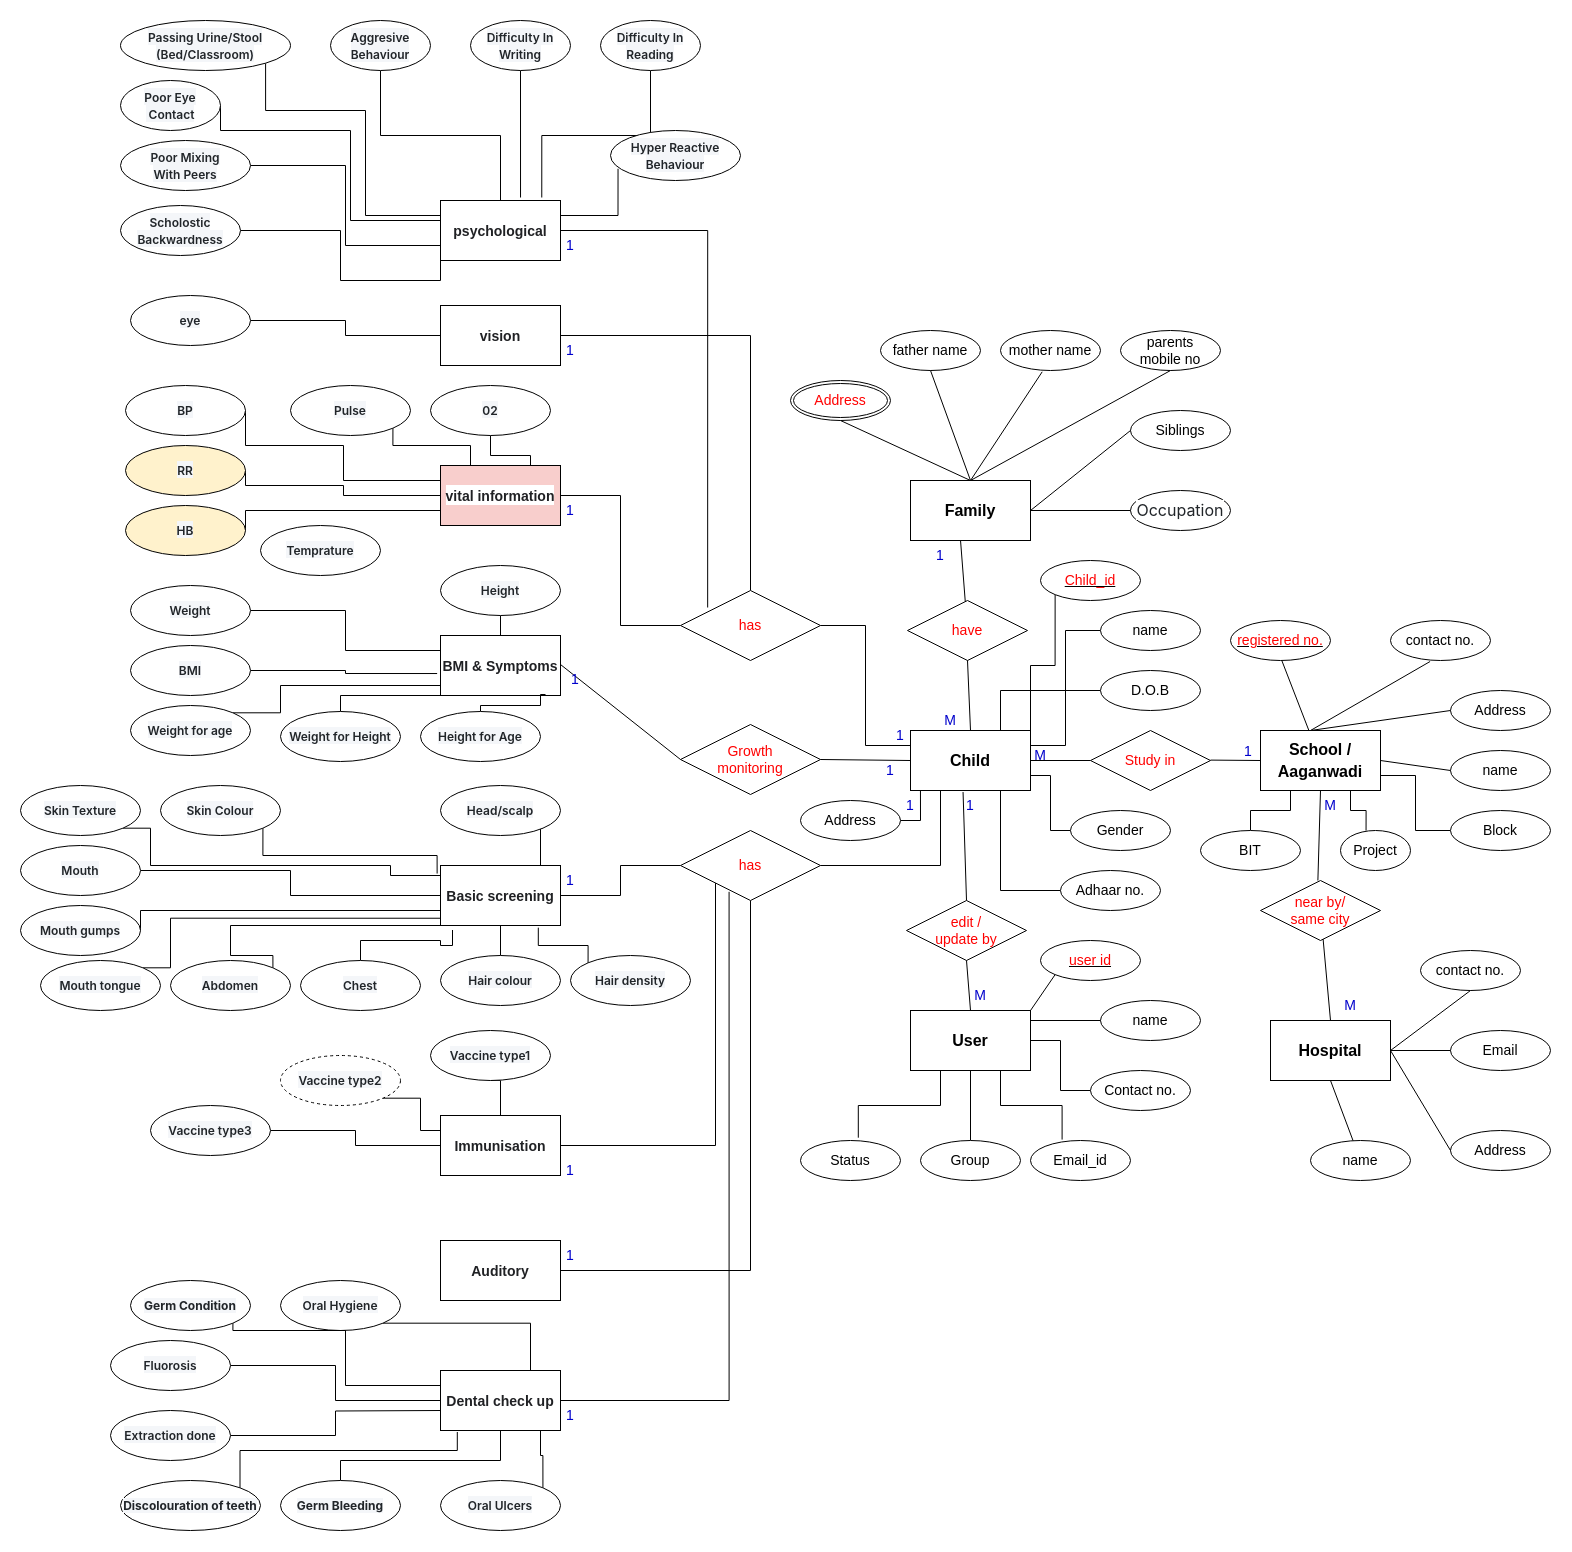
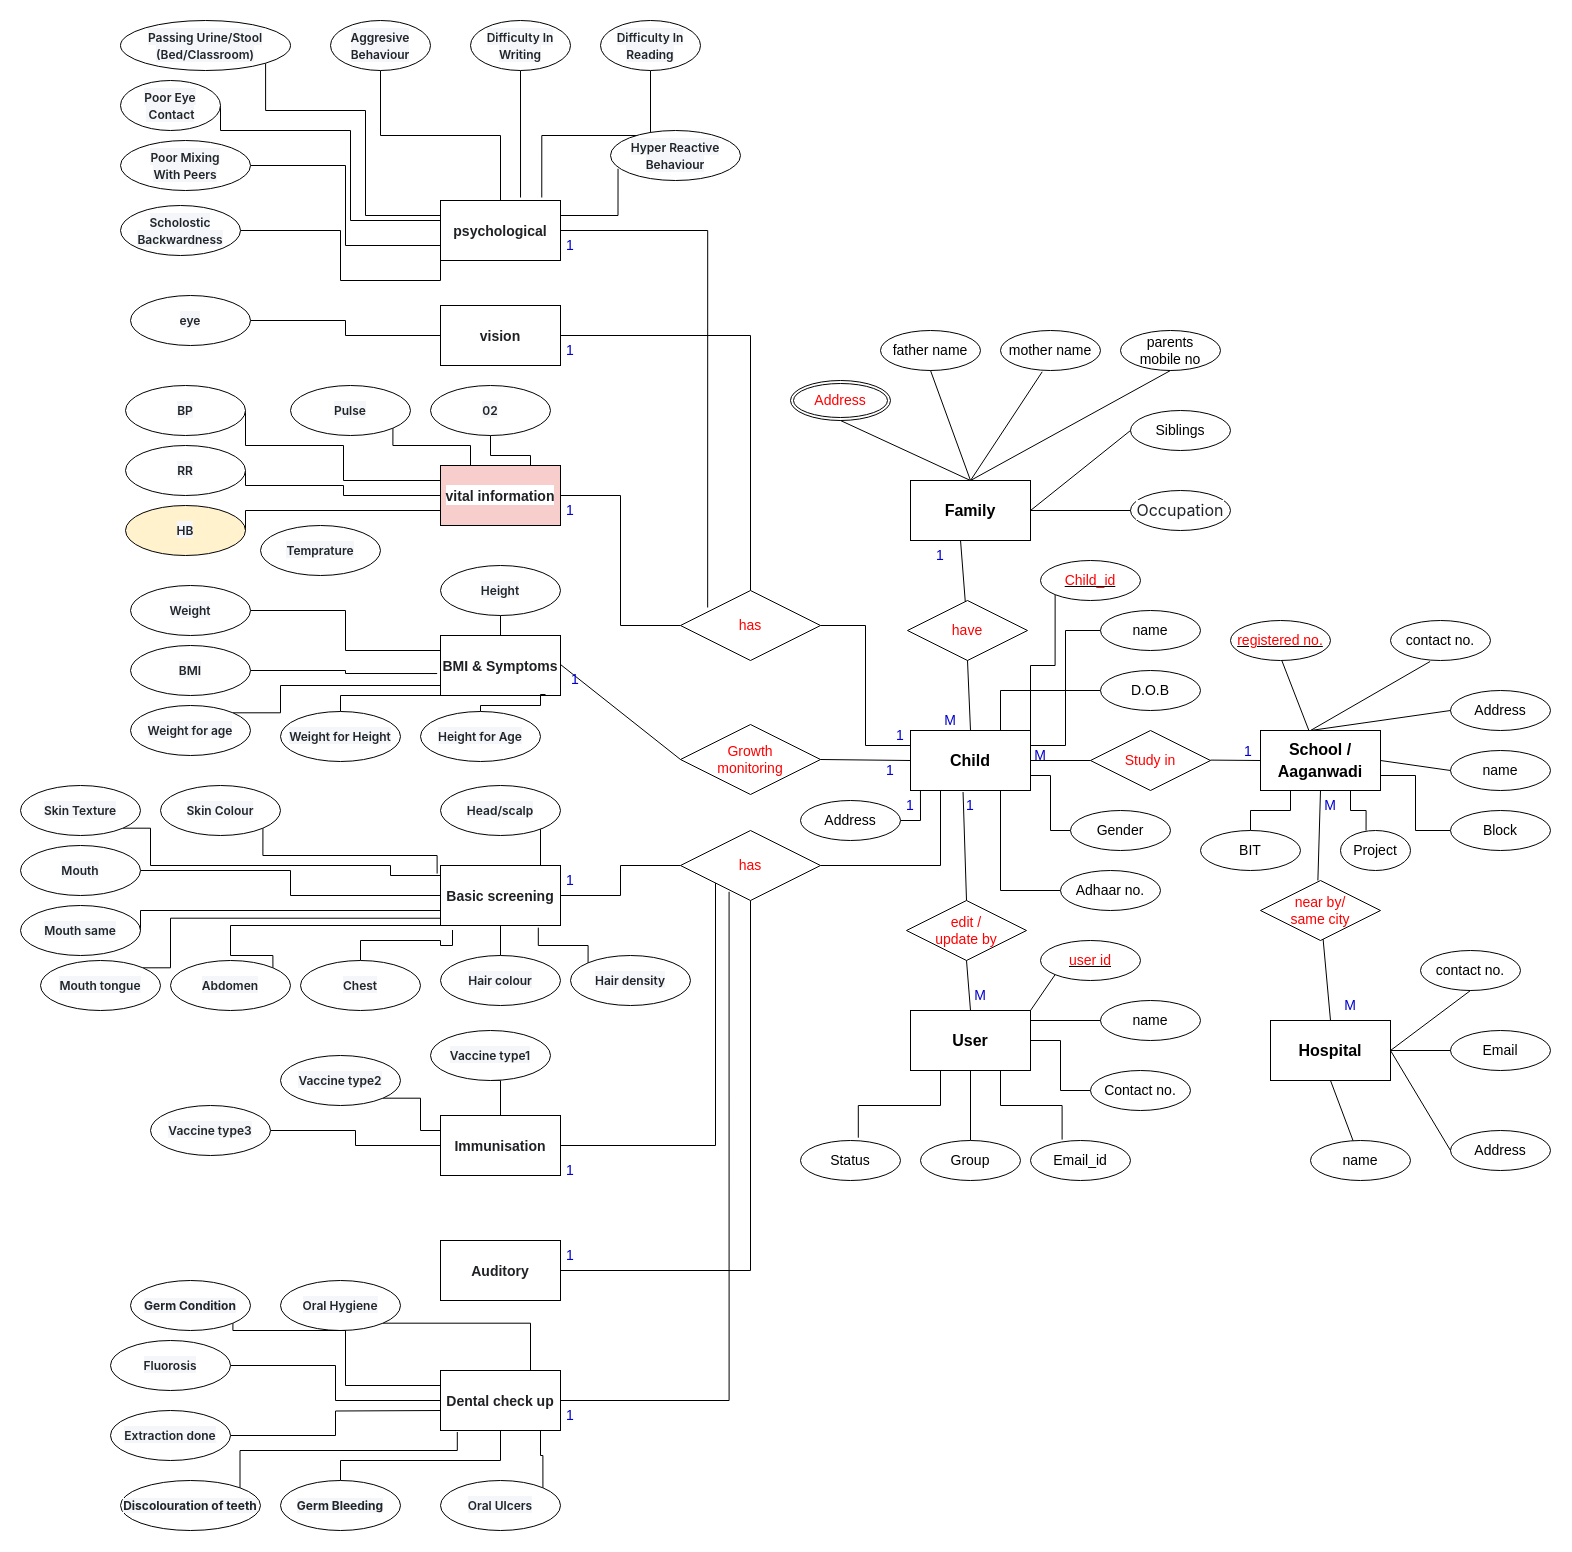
(186, 471) -> (186, 471)
(81, 931) -> (81, 931)
(341, 1081) -> (341, 1081)
